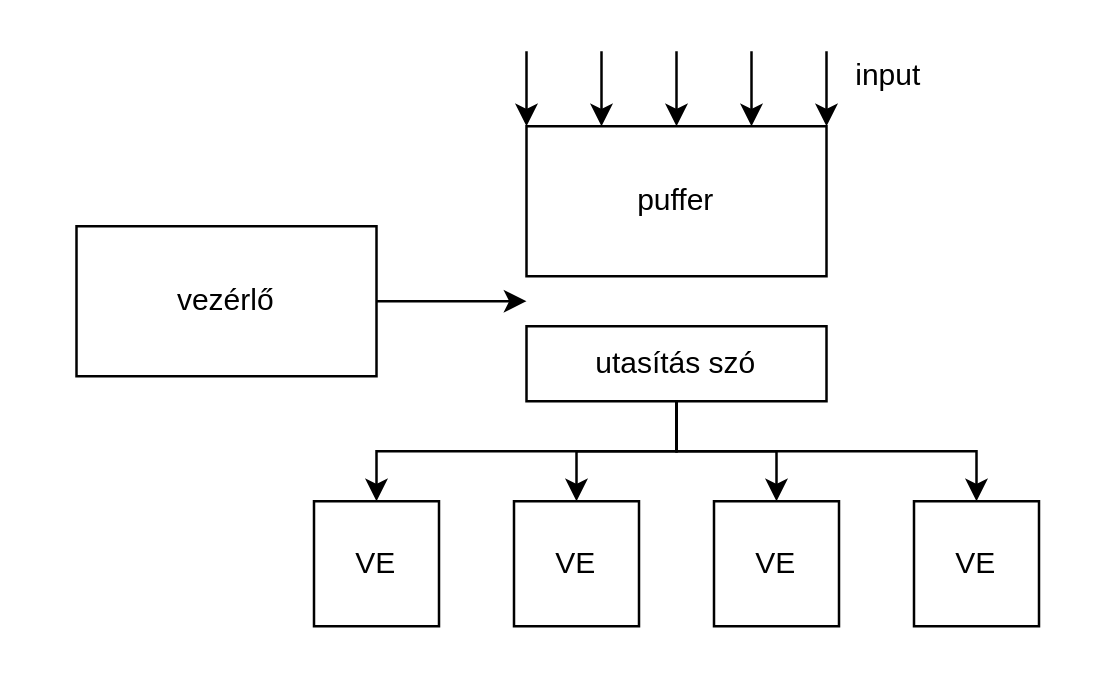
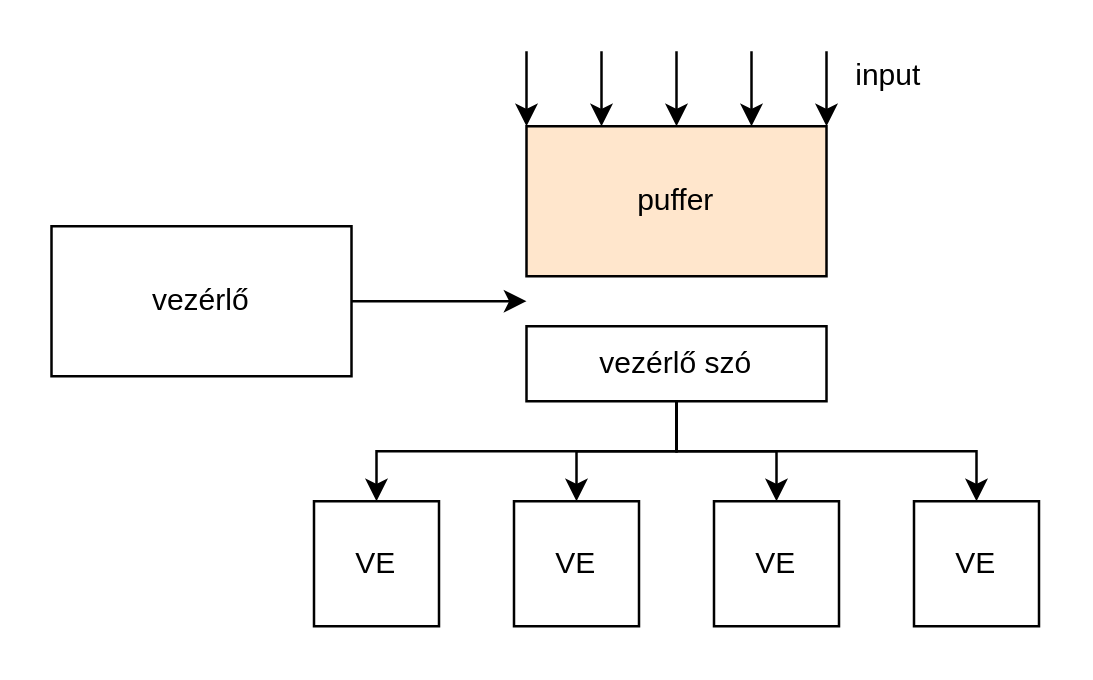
(676, 201) -> (676, 201)
(226, 301) -> (201, 301)
(676, 364) -> (676, 364)
